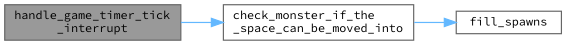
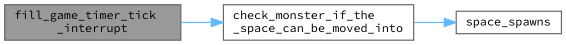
(93, 22) -> (93, 22)
(509, 22) -> (509, 22)
